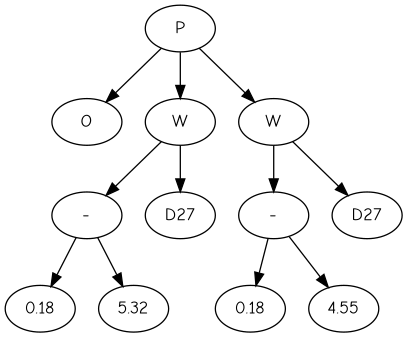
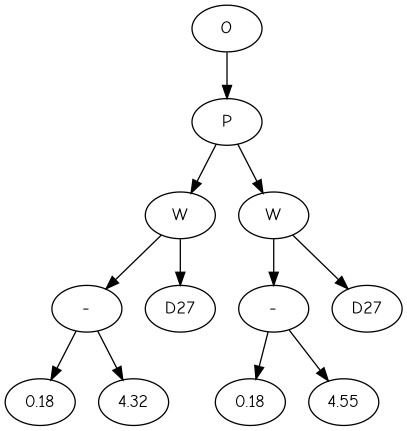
(138, 71) -> (227, 69)
(134, 309) -> (134, 402)
